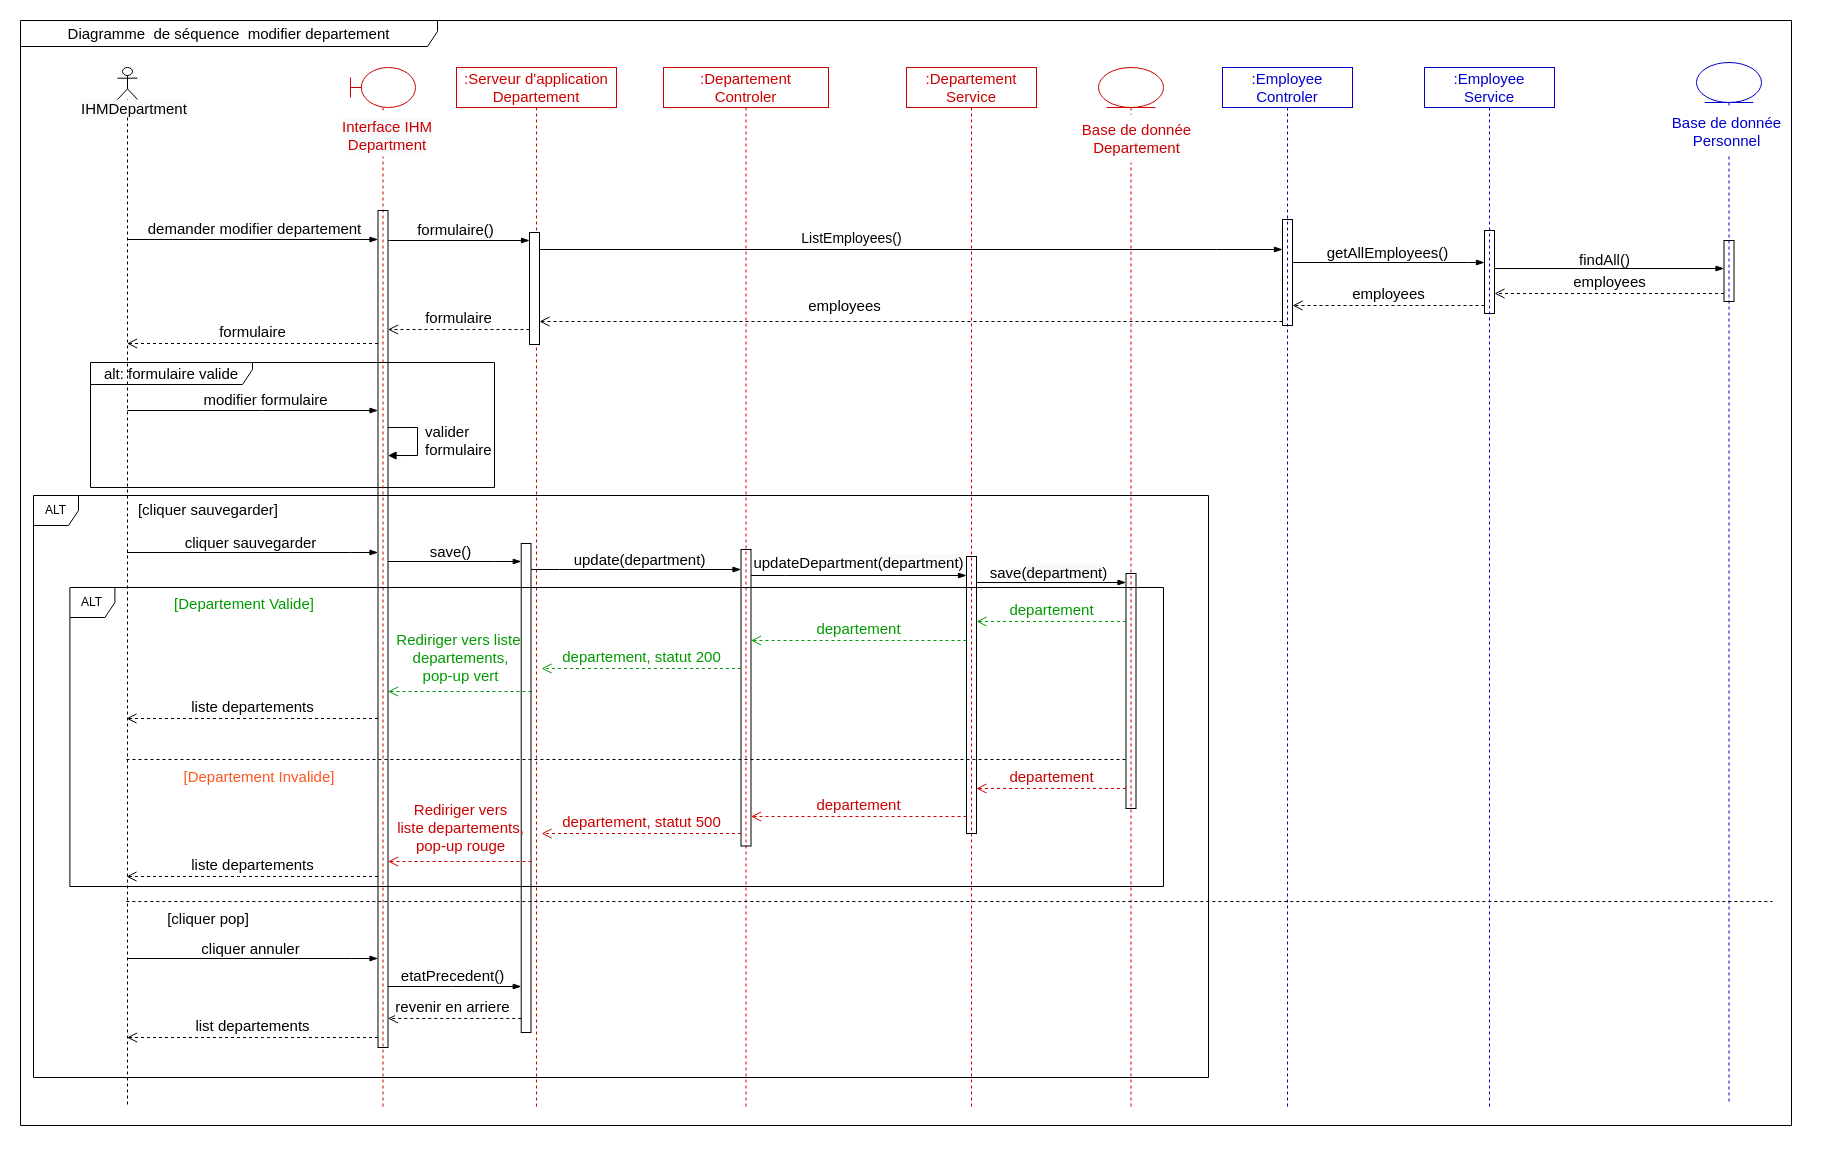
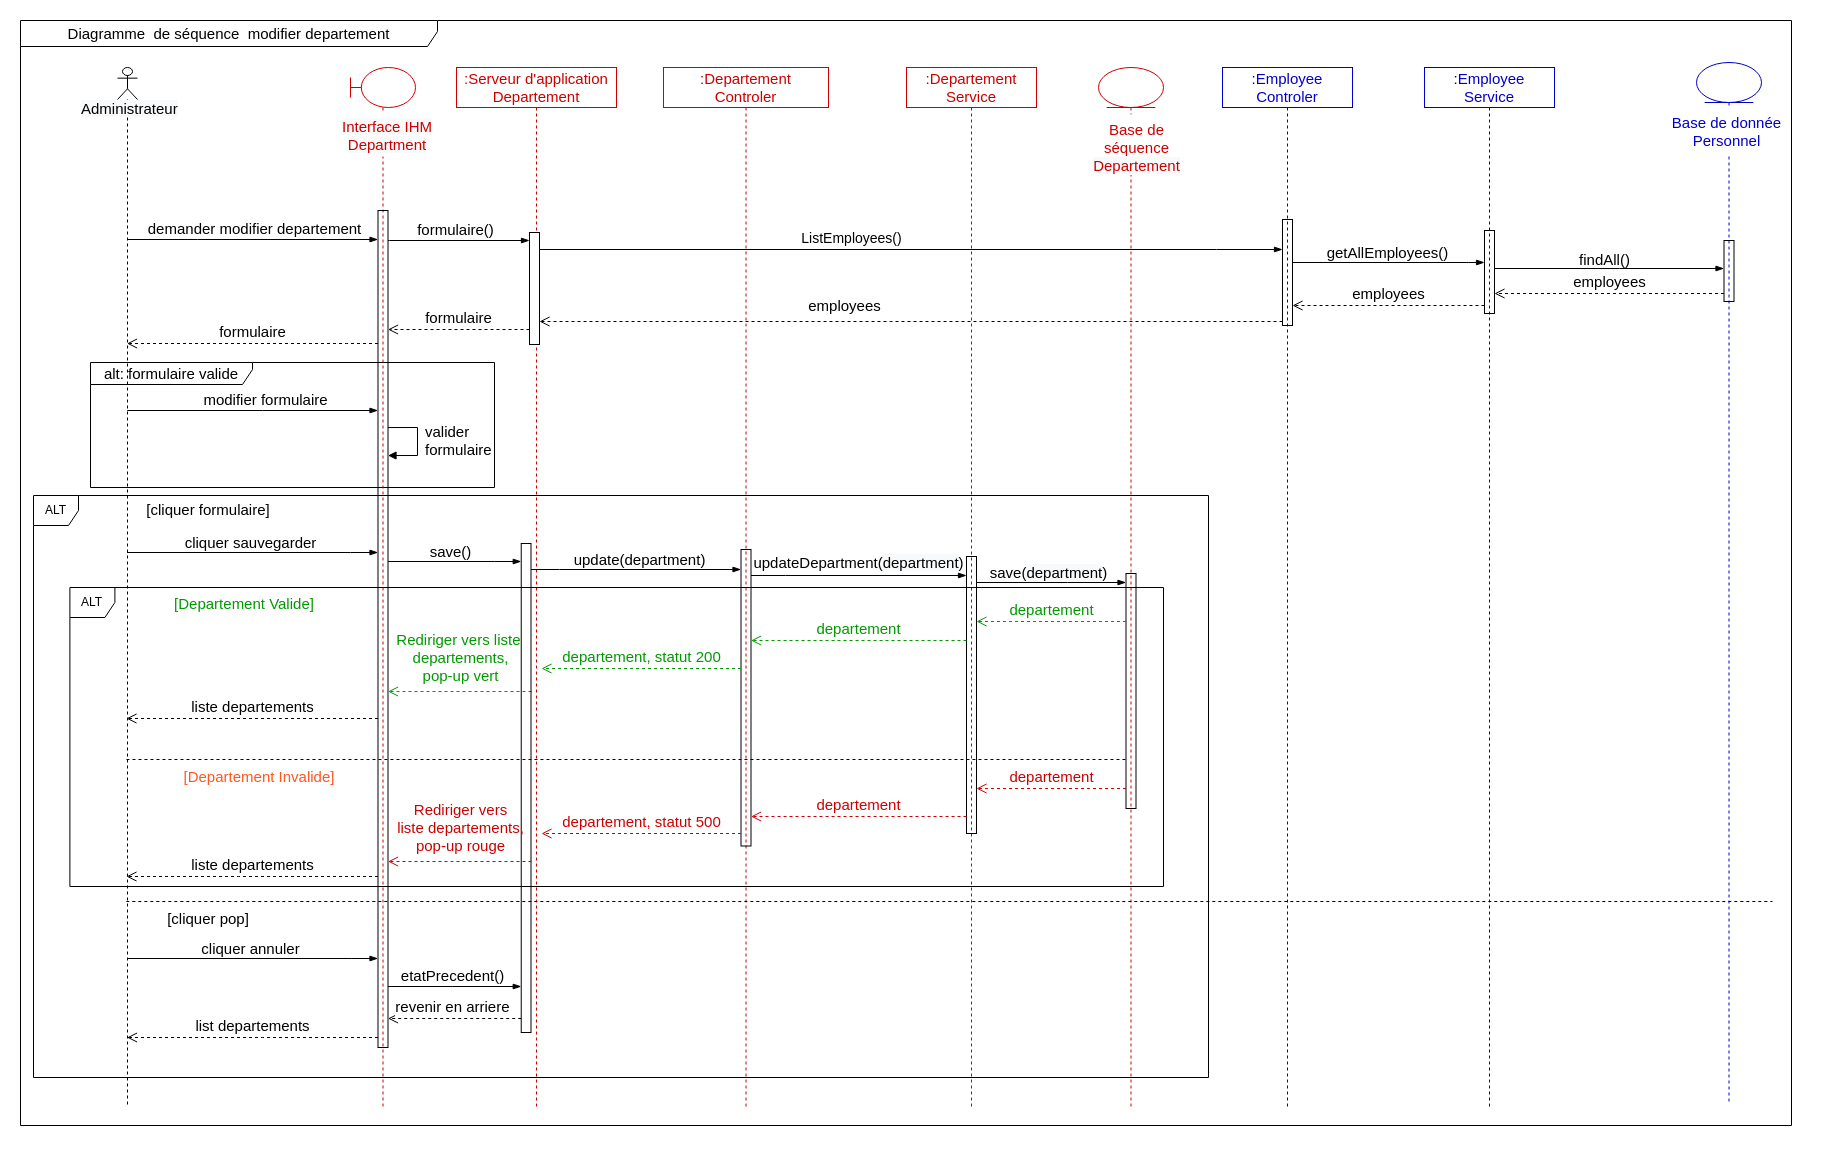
(133, 119) -> (133, 119)
(1137, 140) -> (1137, 149)
(209, 501) -> (209, 501)
